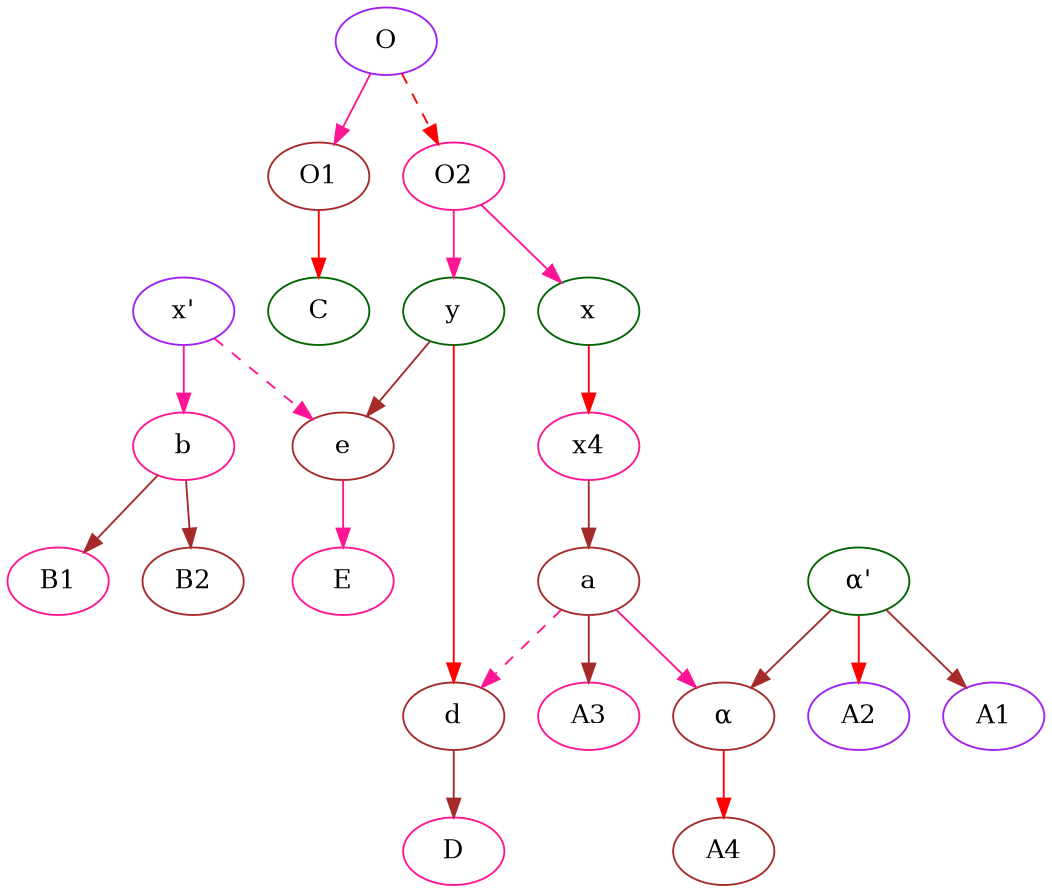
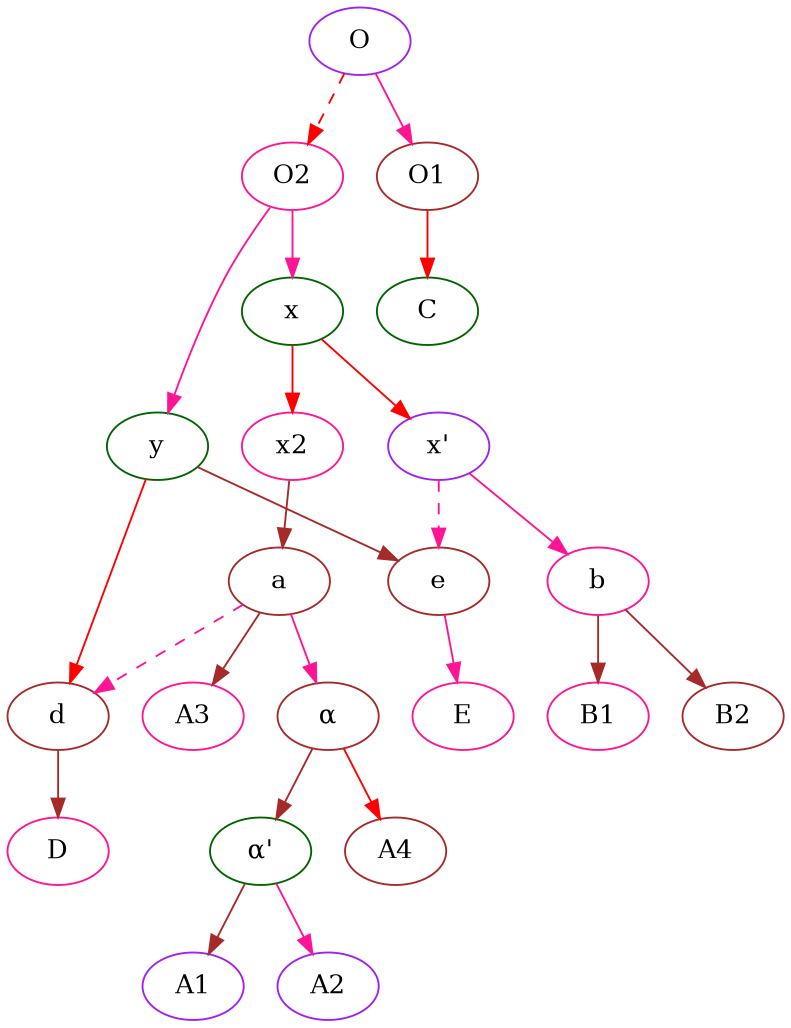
none -> (359, 372)
(589, 446) -> (292, 446)
(859, 640) -> (290, 910)
(798, 642) -> (299, 775)
